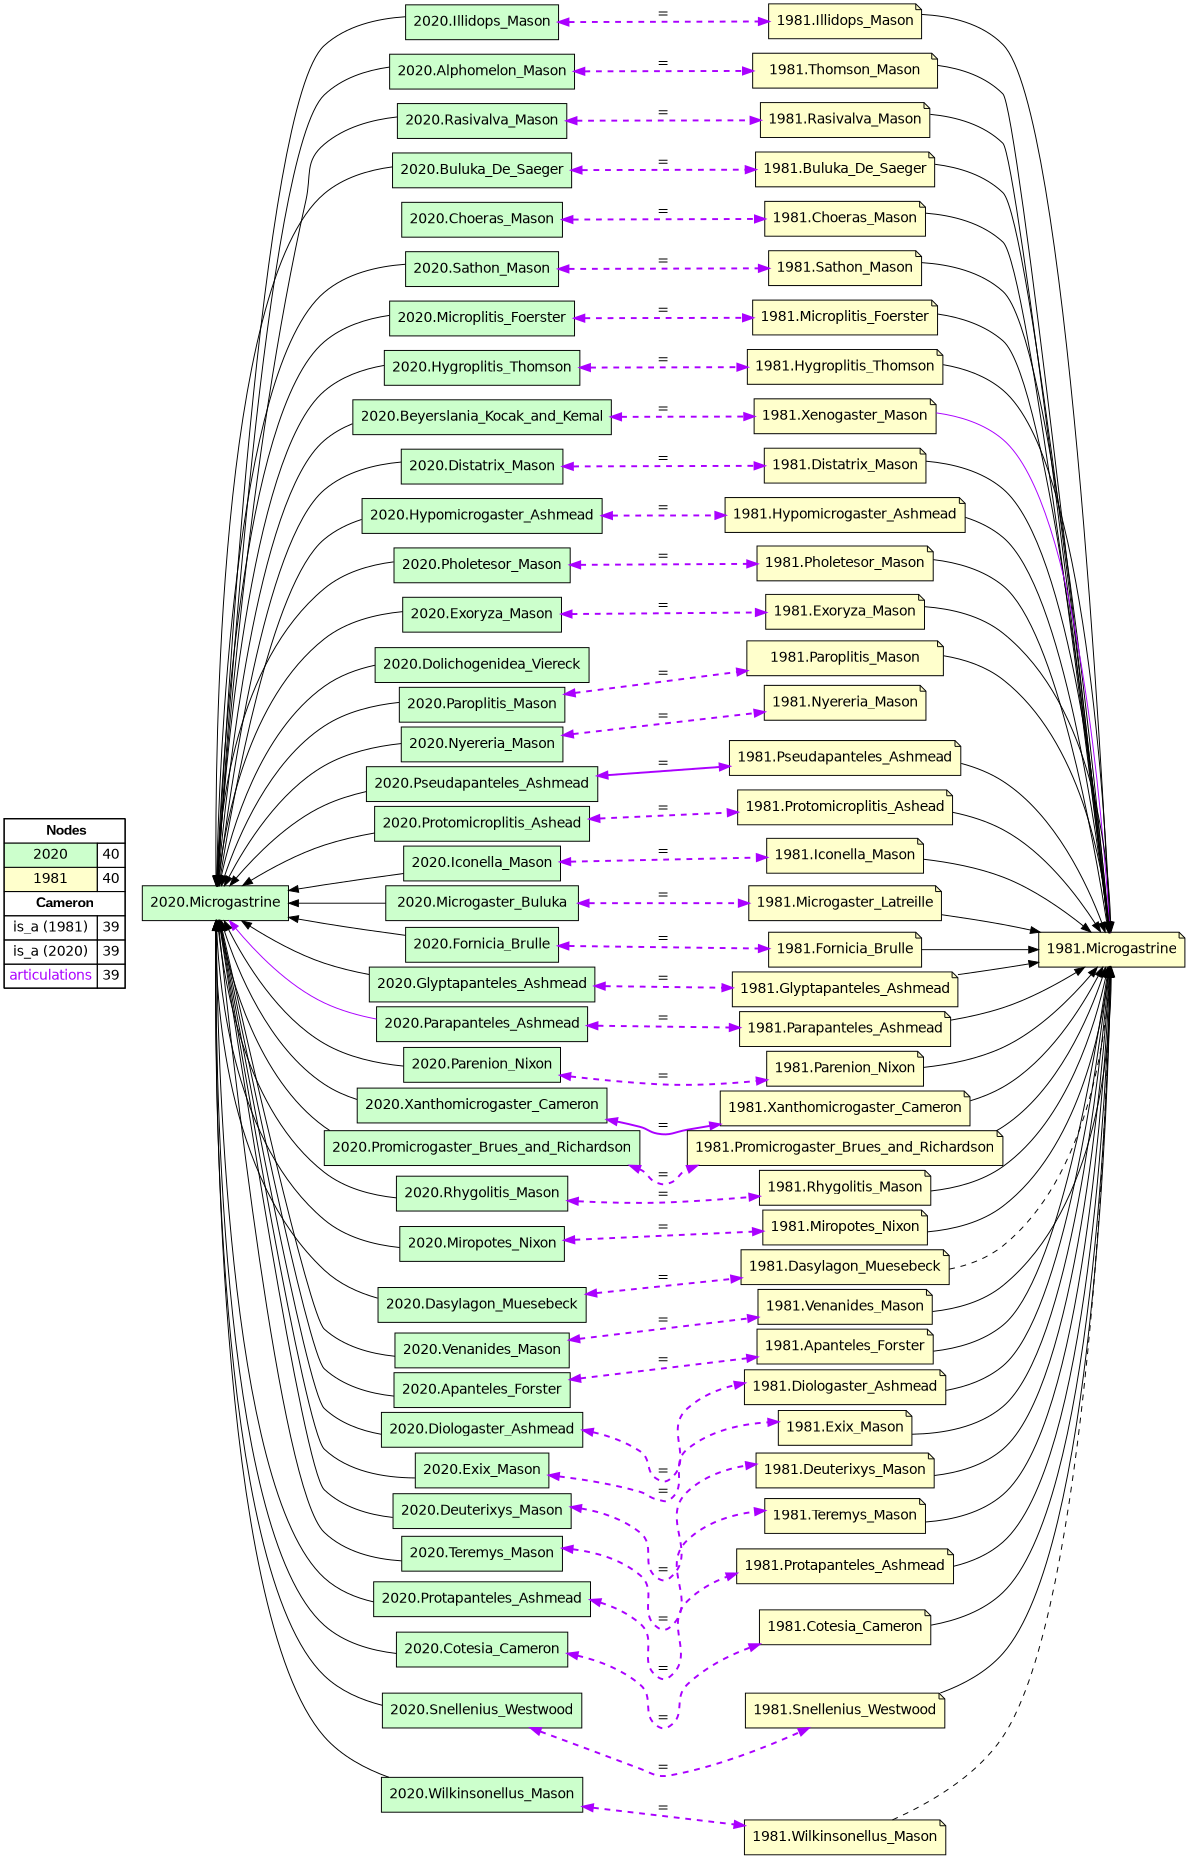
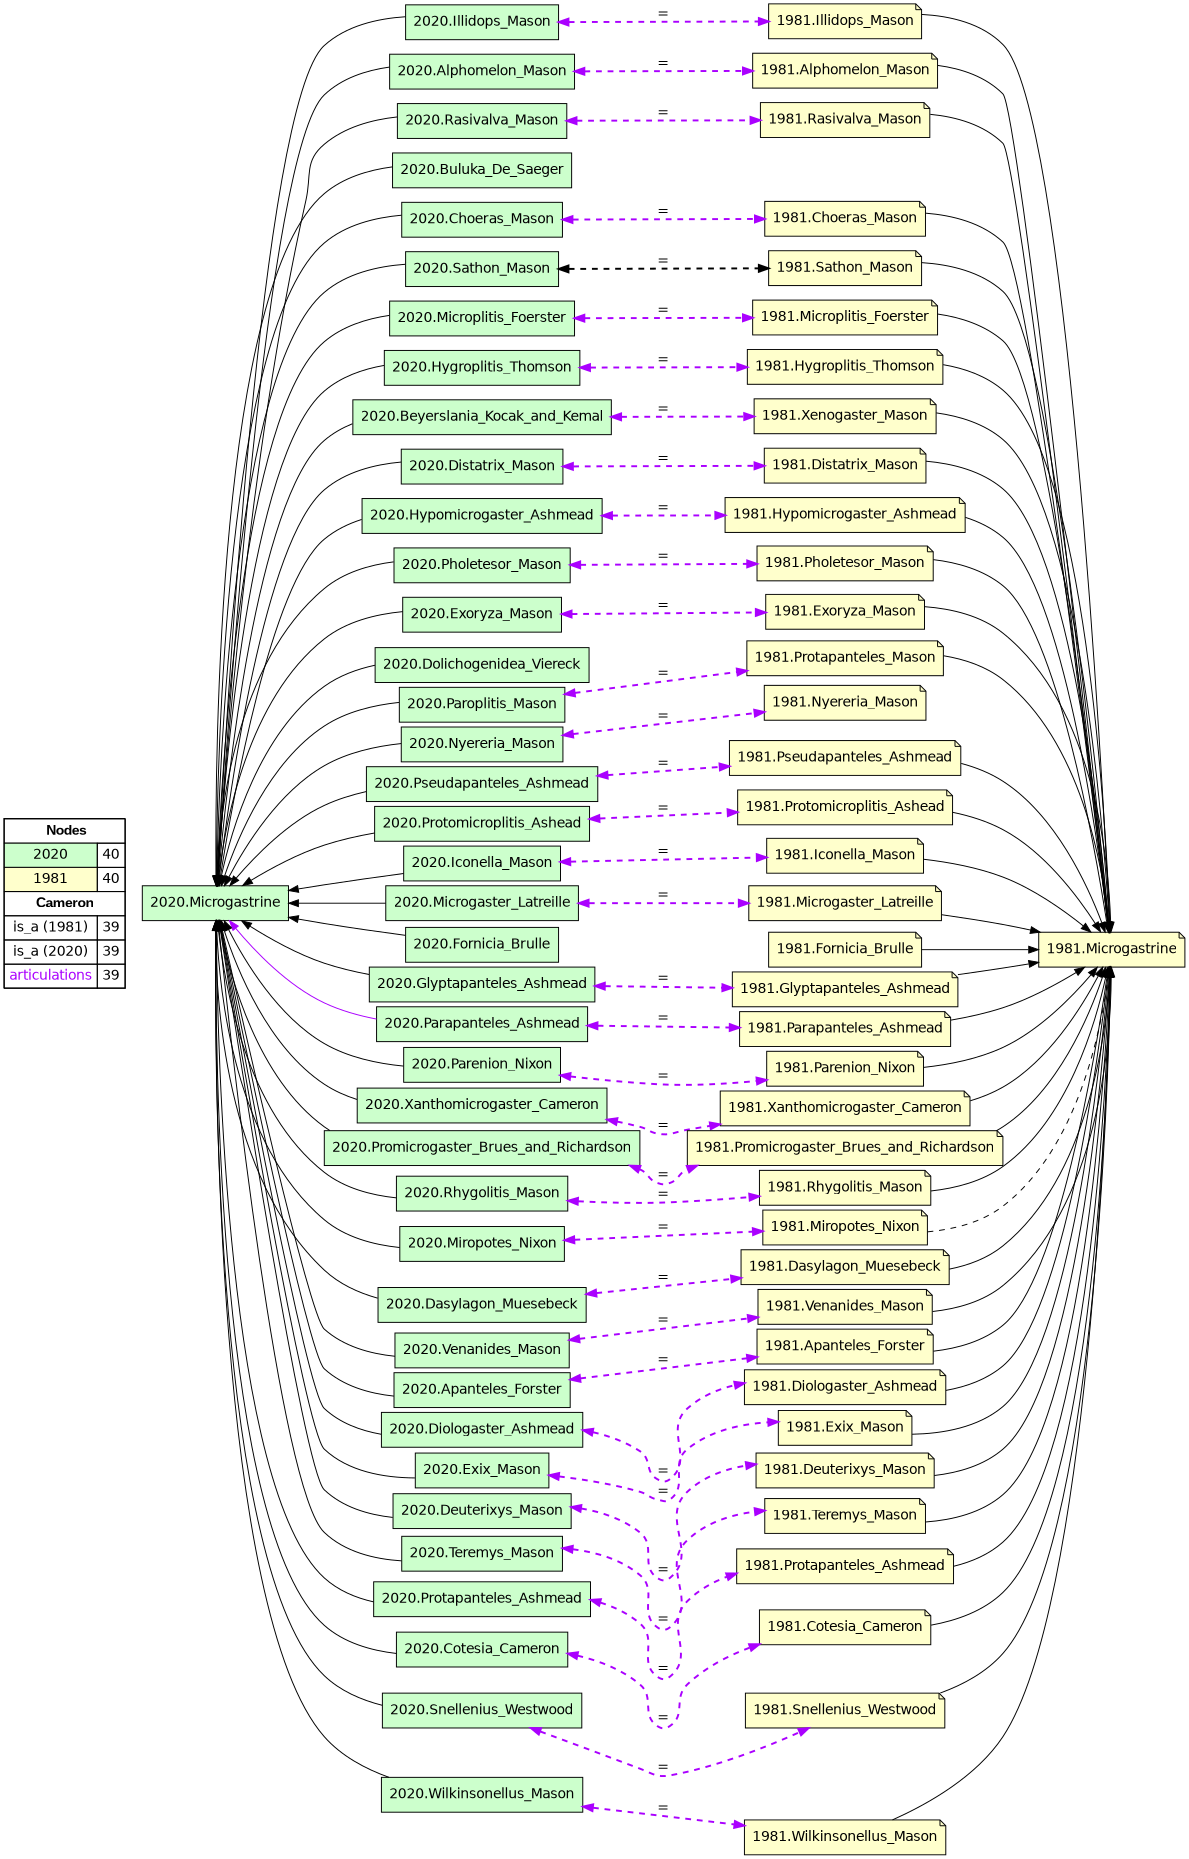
(845, 71) -> (845, 71)
(845, 169) -> none
(664, 269) -> (664, 269)
none -> (239, 510)
(1044, 513) -> (1044, 513)
(845, 658) -> (845, 658)
(663, 771) -> (663, 771)
(482, 903) -> (482, 903)
(664, 947) -> none
(663, 1134) -> (663, 1134)
(1059, 1138) -> (1059, 1138)
(1063, 1166) -> (1063, 1166)
(1073, 1477) -> (1073, 1477)
